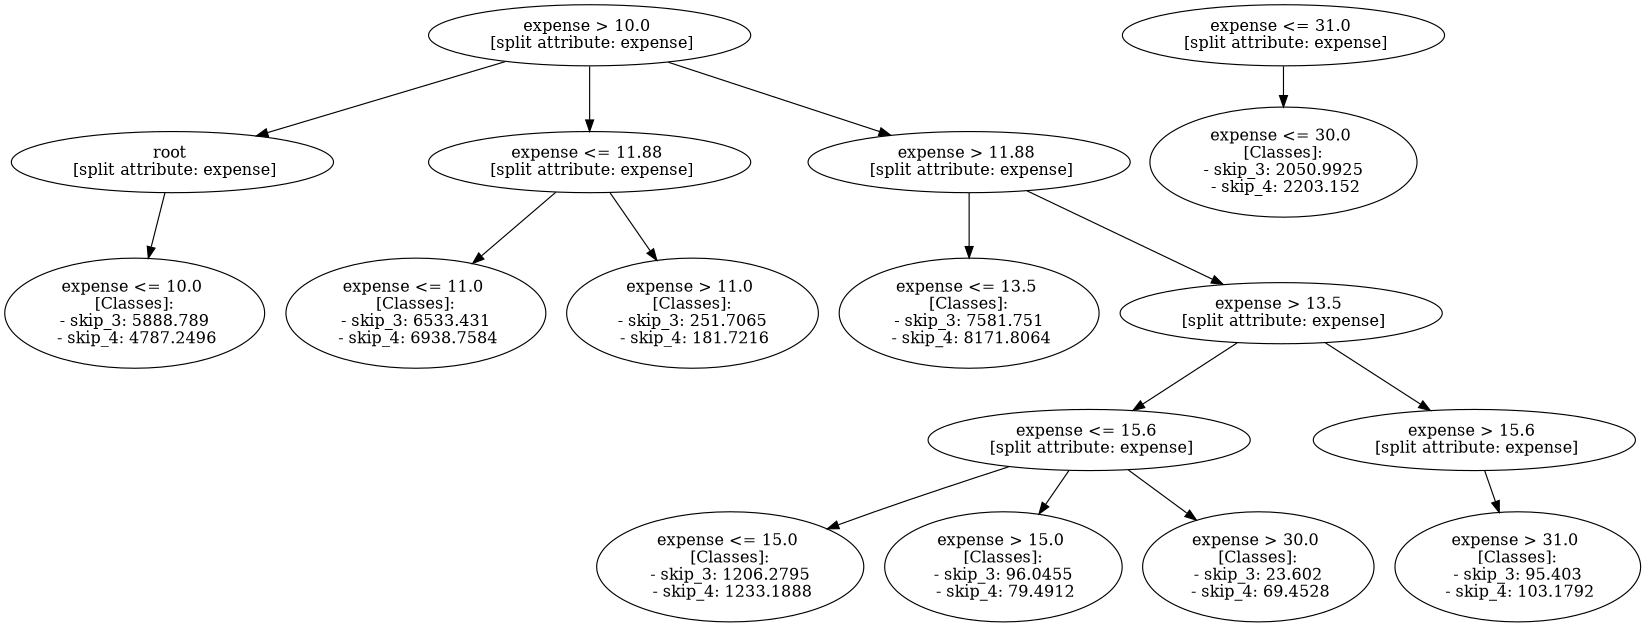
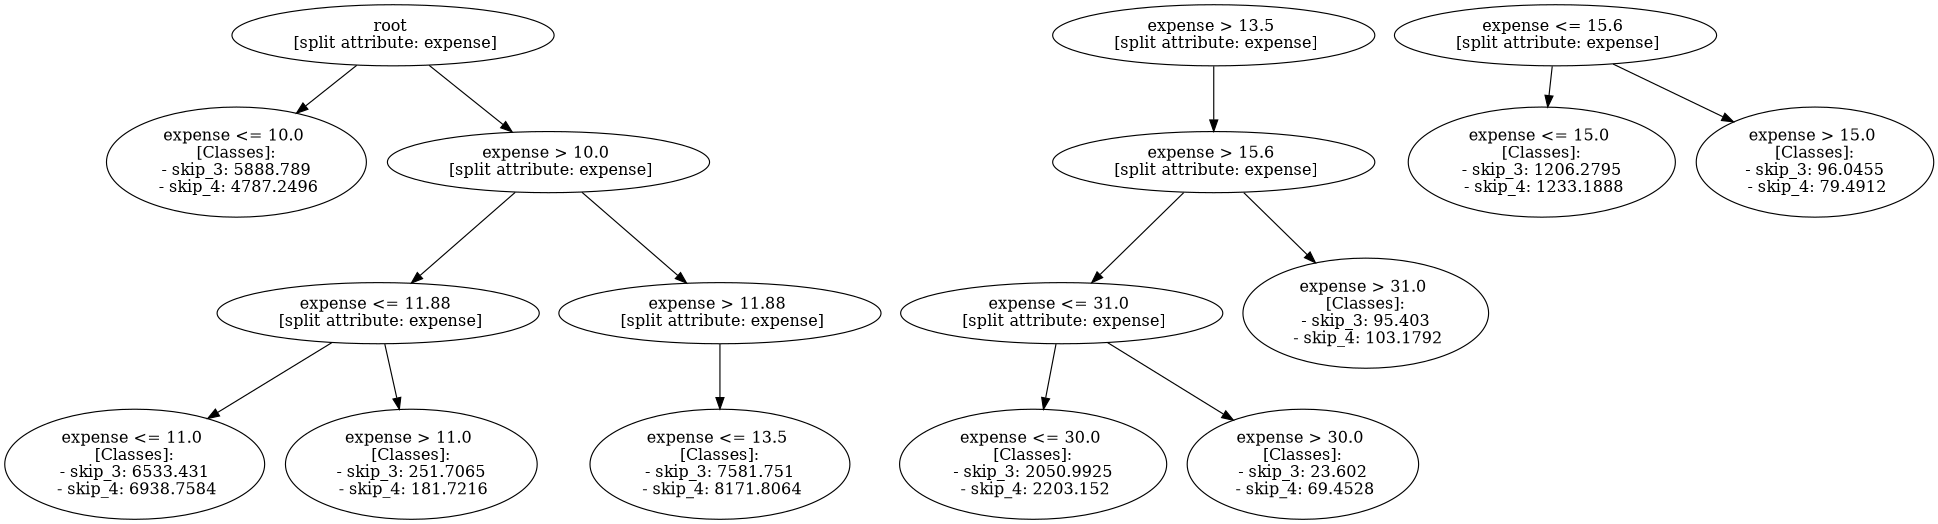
(386, 97) -> (466, 95)
none -> (1142, 234)
(1120, 235) -> none
(1190, 373) -> none
(1158, 492) -> (1165, 378)
